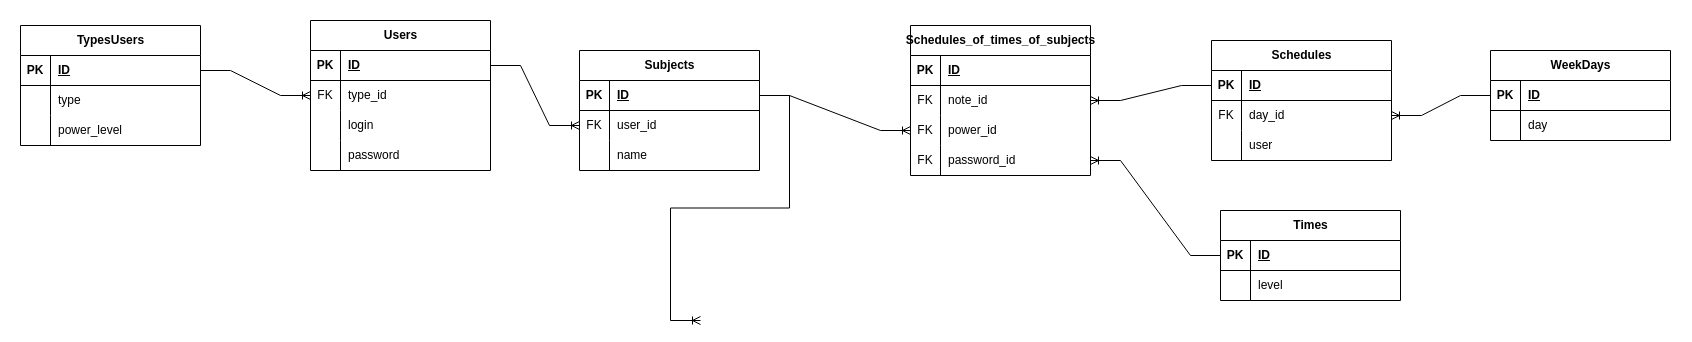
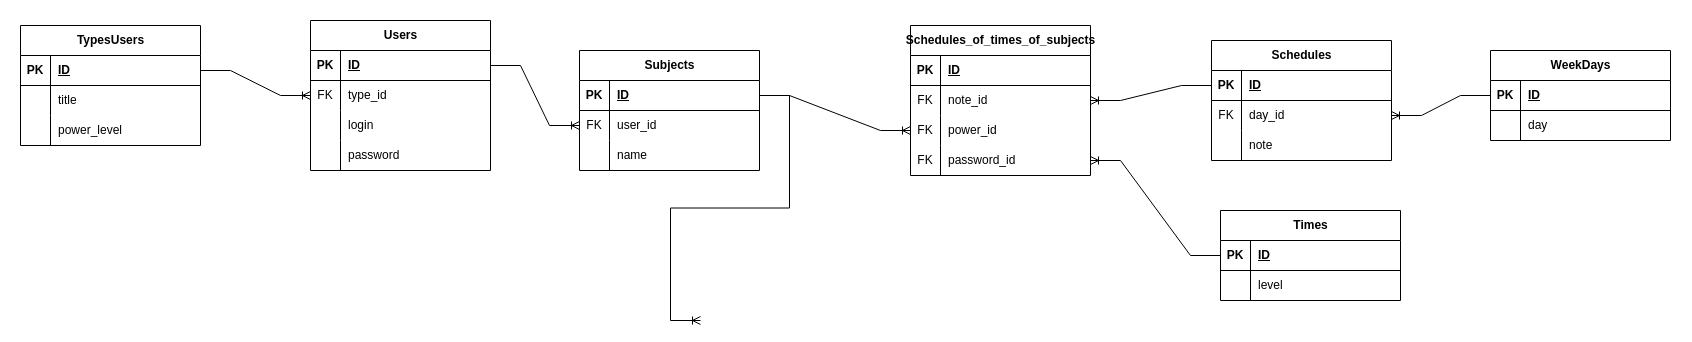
(72, 101) -> (72, 101)
(1263, 146) -> (1263, 146)
